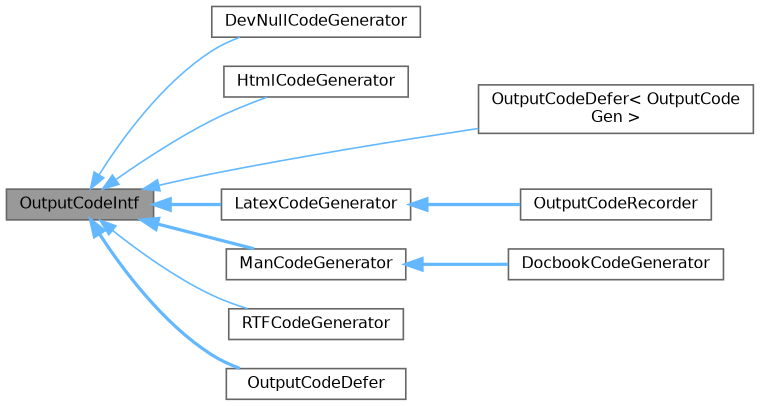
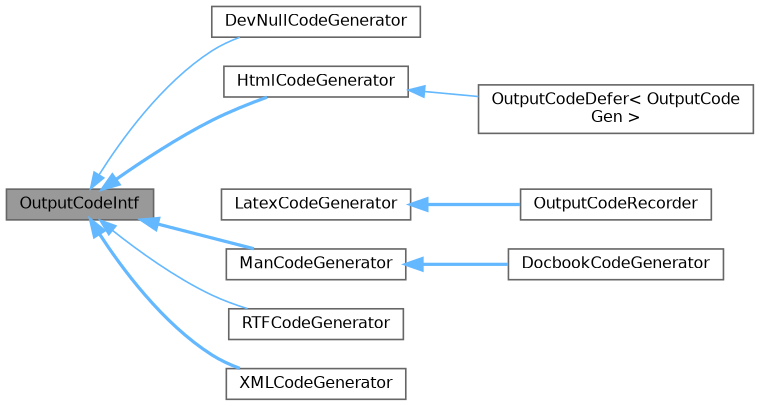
(189, 133) -> (189, 133)
(318, 154) -> (452, 94)
(196, 205) -> none
(316, 384) -> (316, 384)
